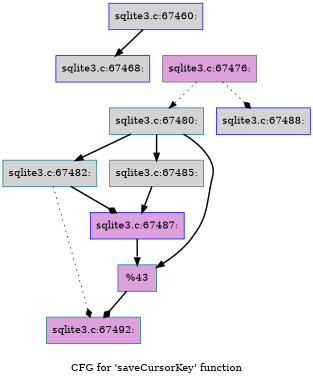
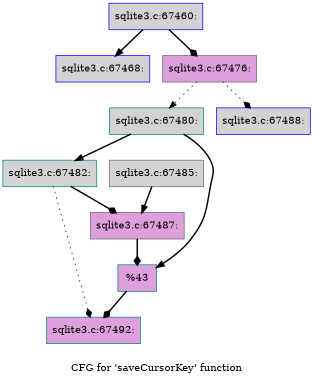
none -> (180, 40)
(157, 144) -> none
(137, 226) -> (137, 226)
(137, 248) -> (137, 248)
